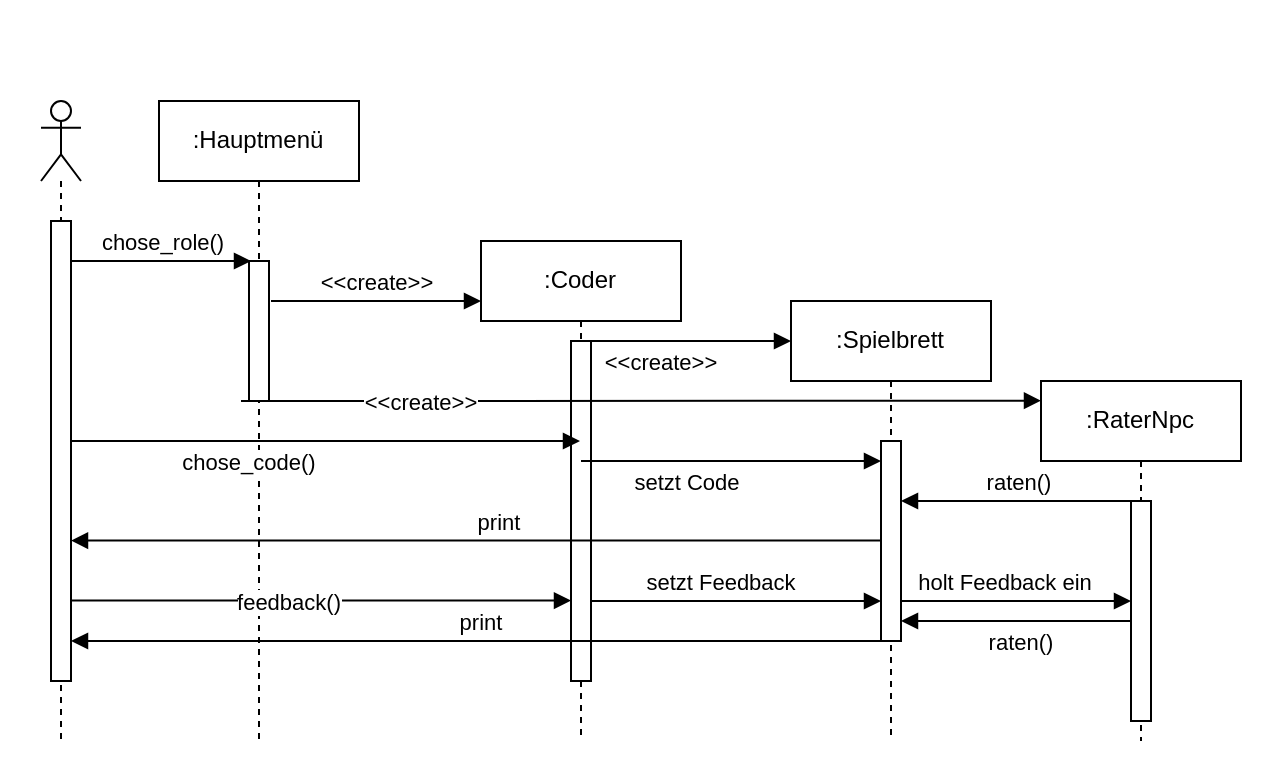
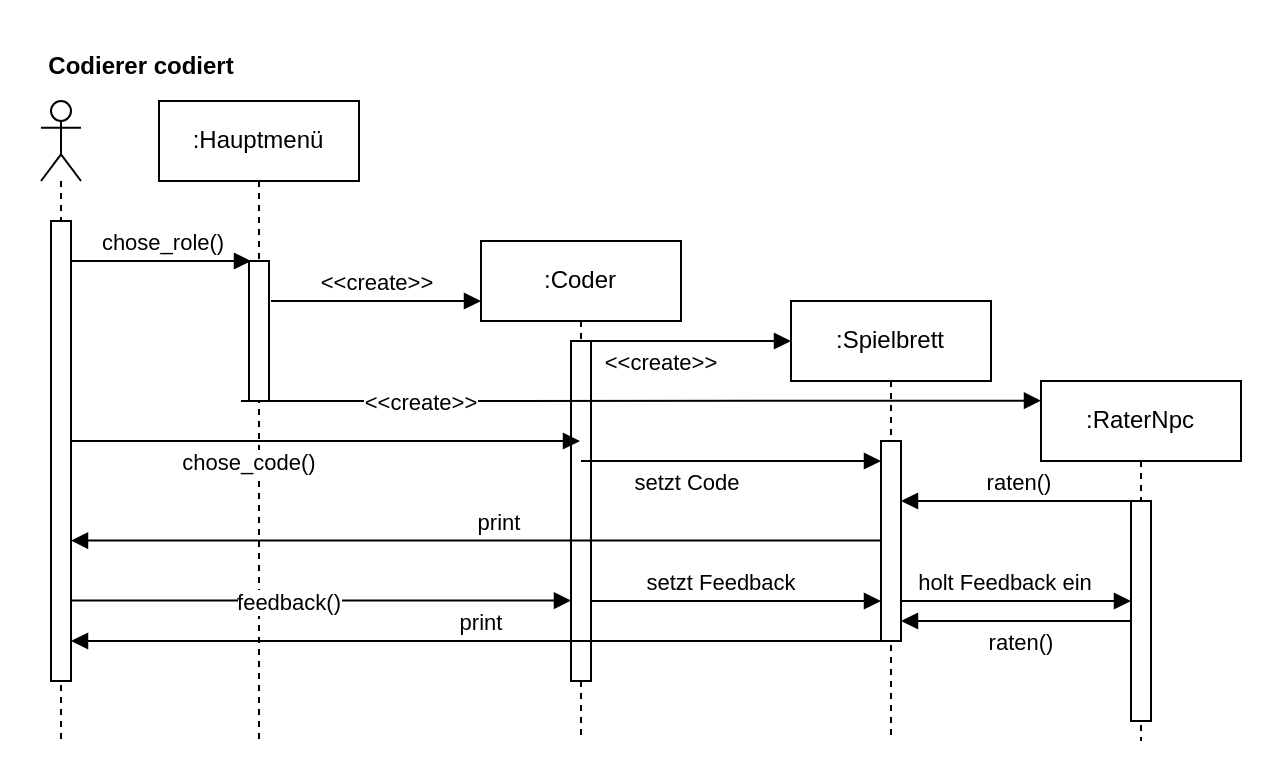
none -> (141, 67)
